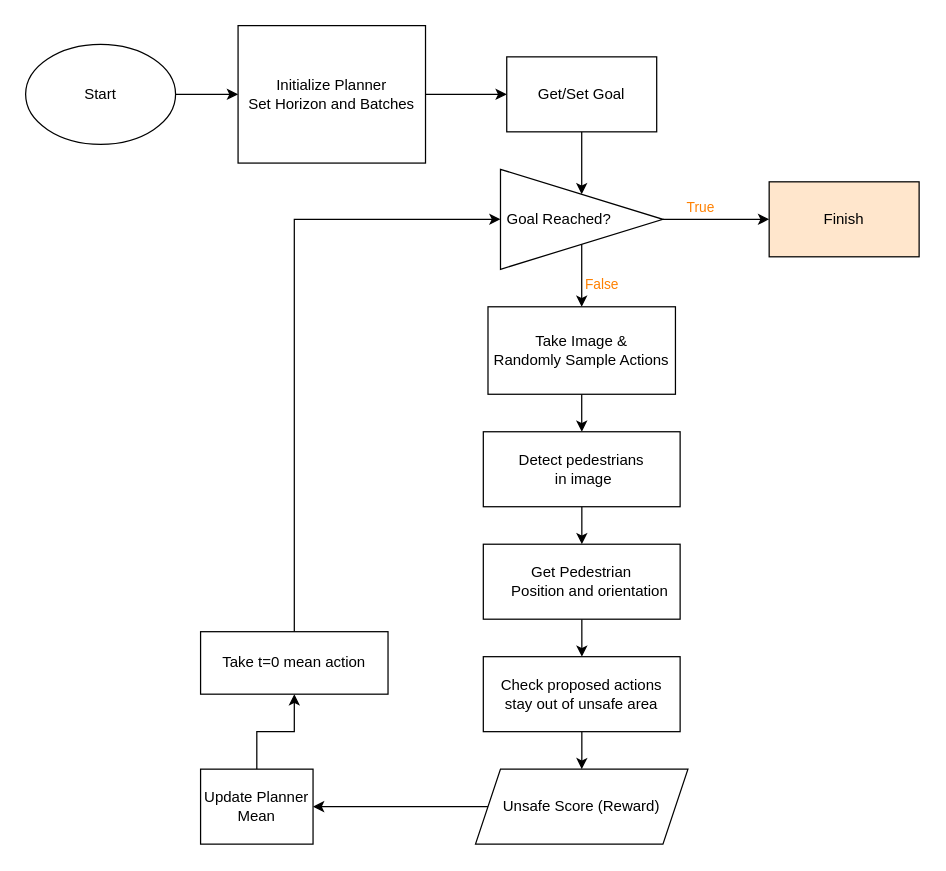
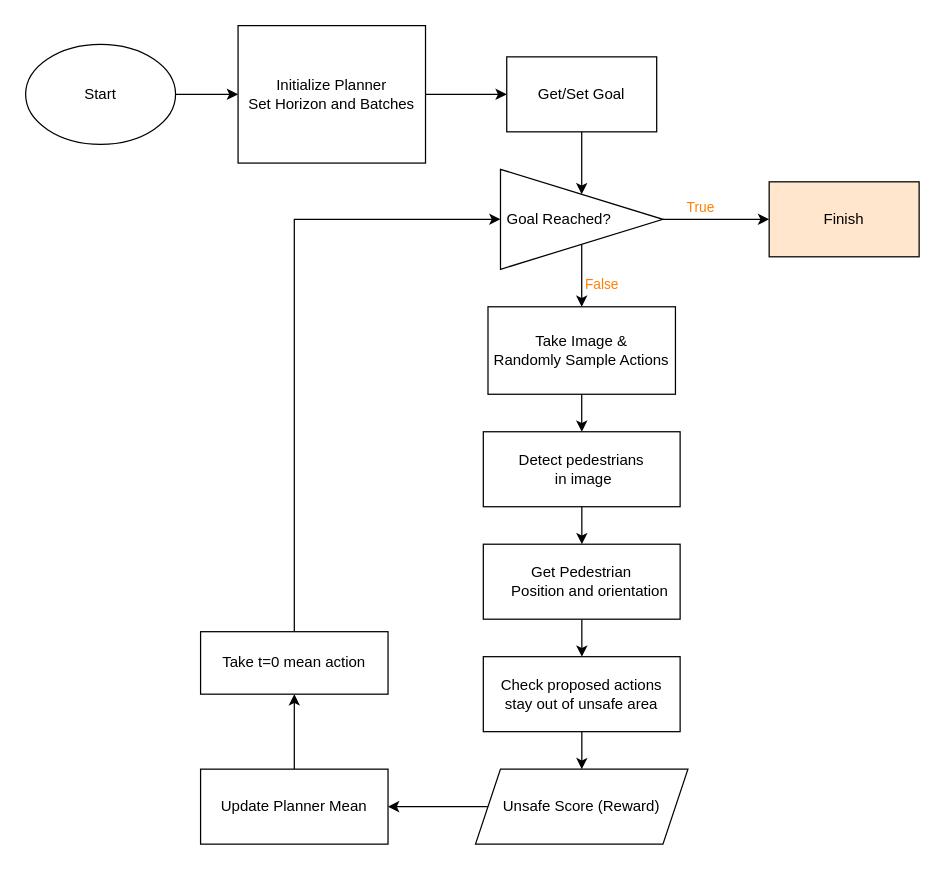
(257, 807) -> (294, 807)
